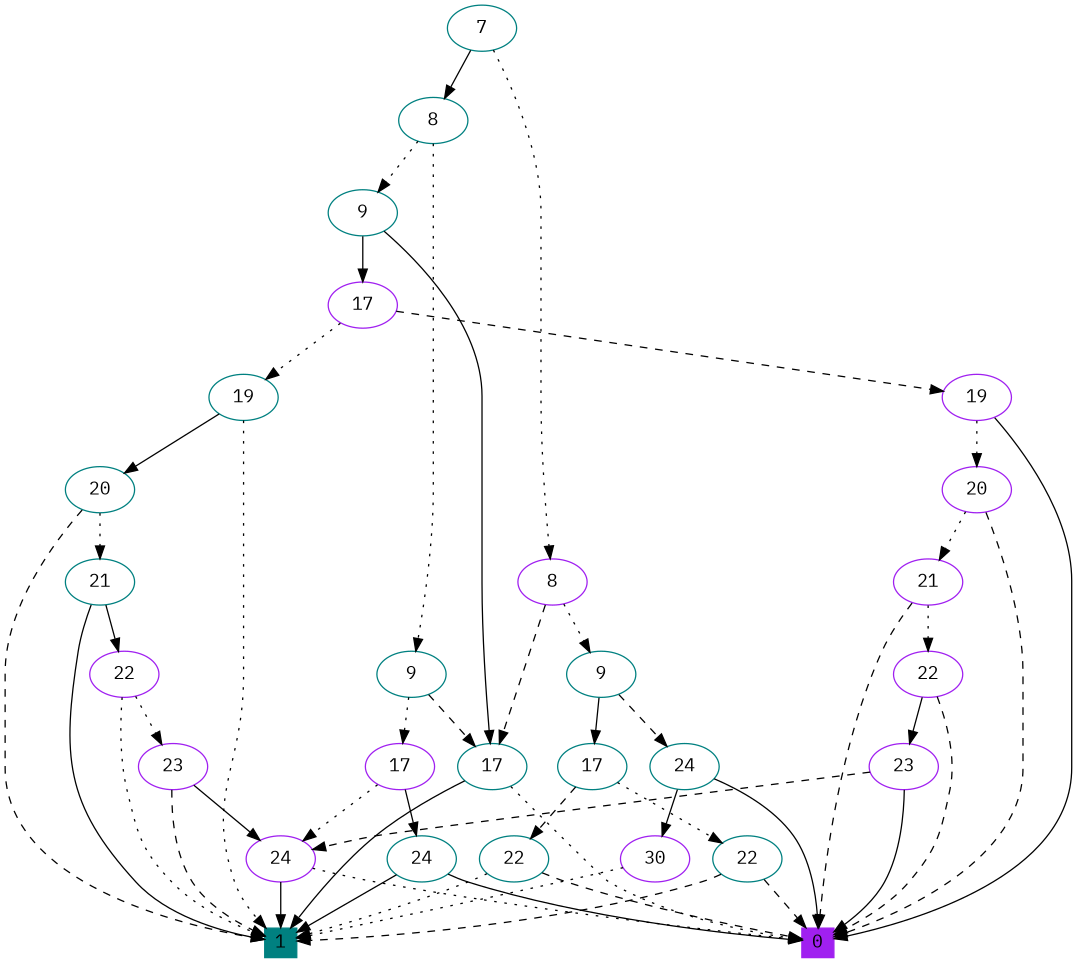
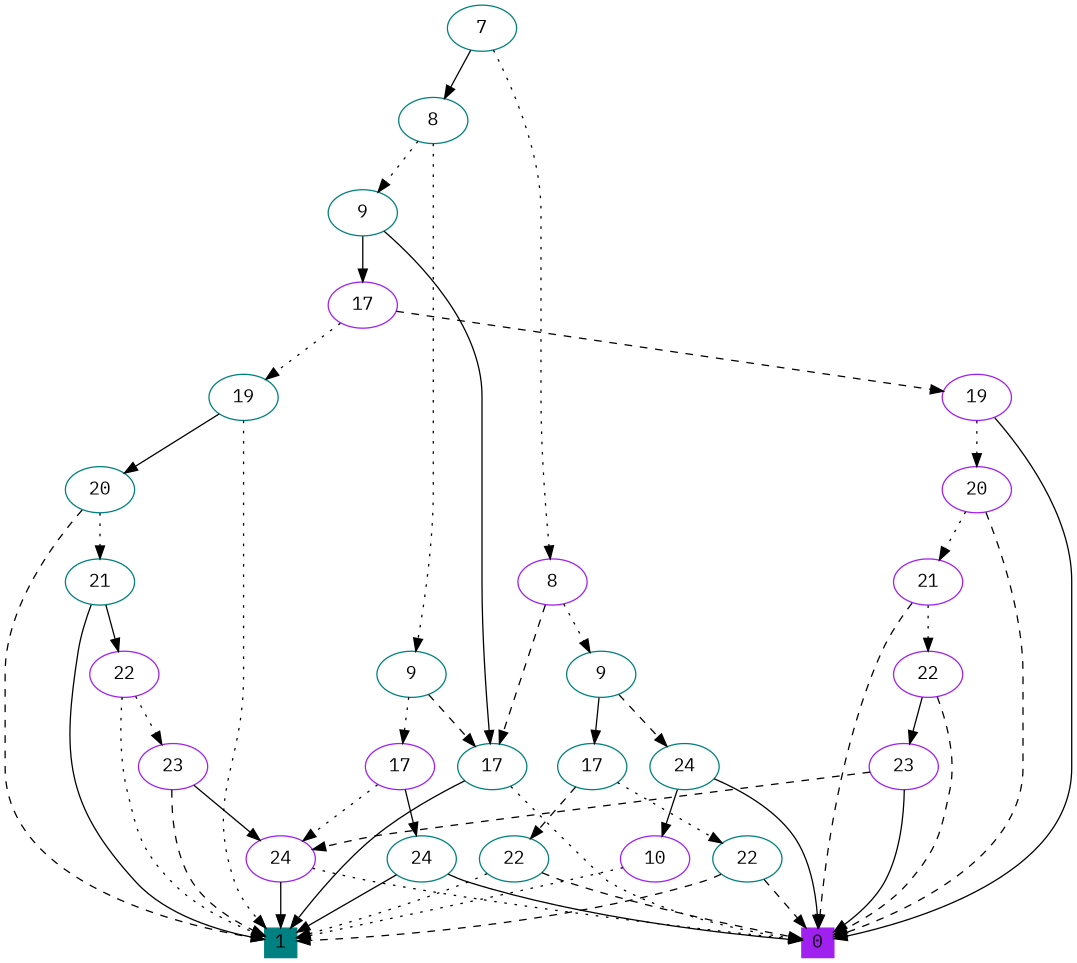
(655, 859) -> (655, 859)
